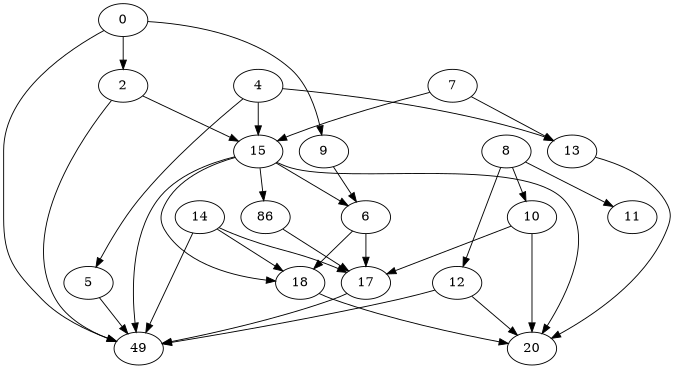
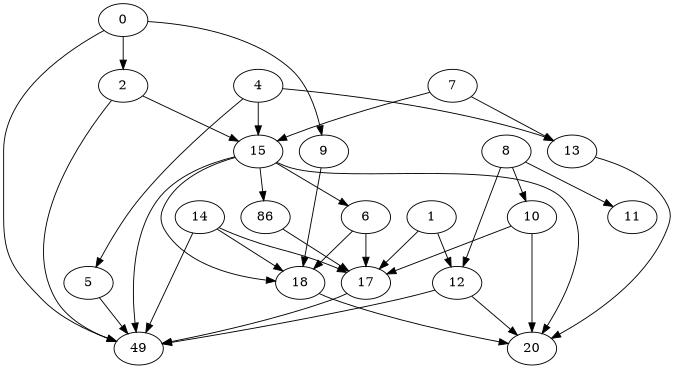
(342, 180) -> (313, 212)
none -> (432, 217)
